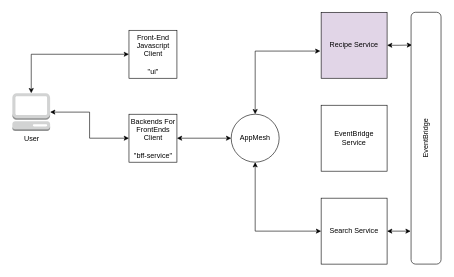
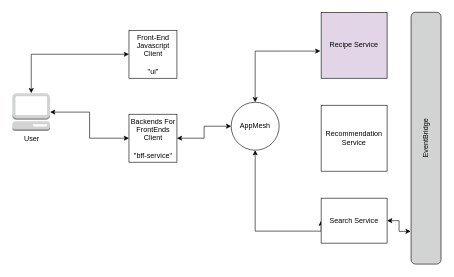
(406, 45) -> none
(255, 138) -> (255, 126)
(354, 138) -> (354, 138)
(426, 138) -> (426, 138)
(354, 231) -> (354, 221)
